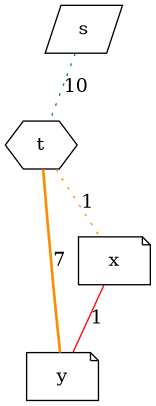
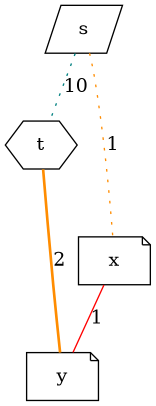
(78, 203) -> (104, 144)
(60, 261) -> (60, 261)
